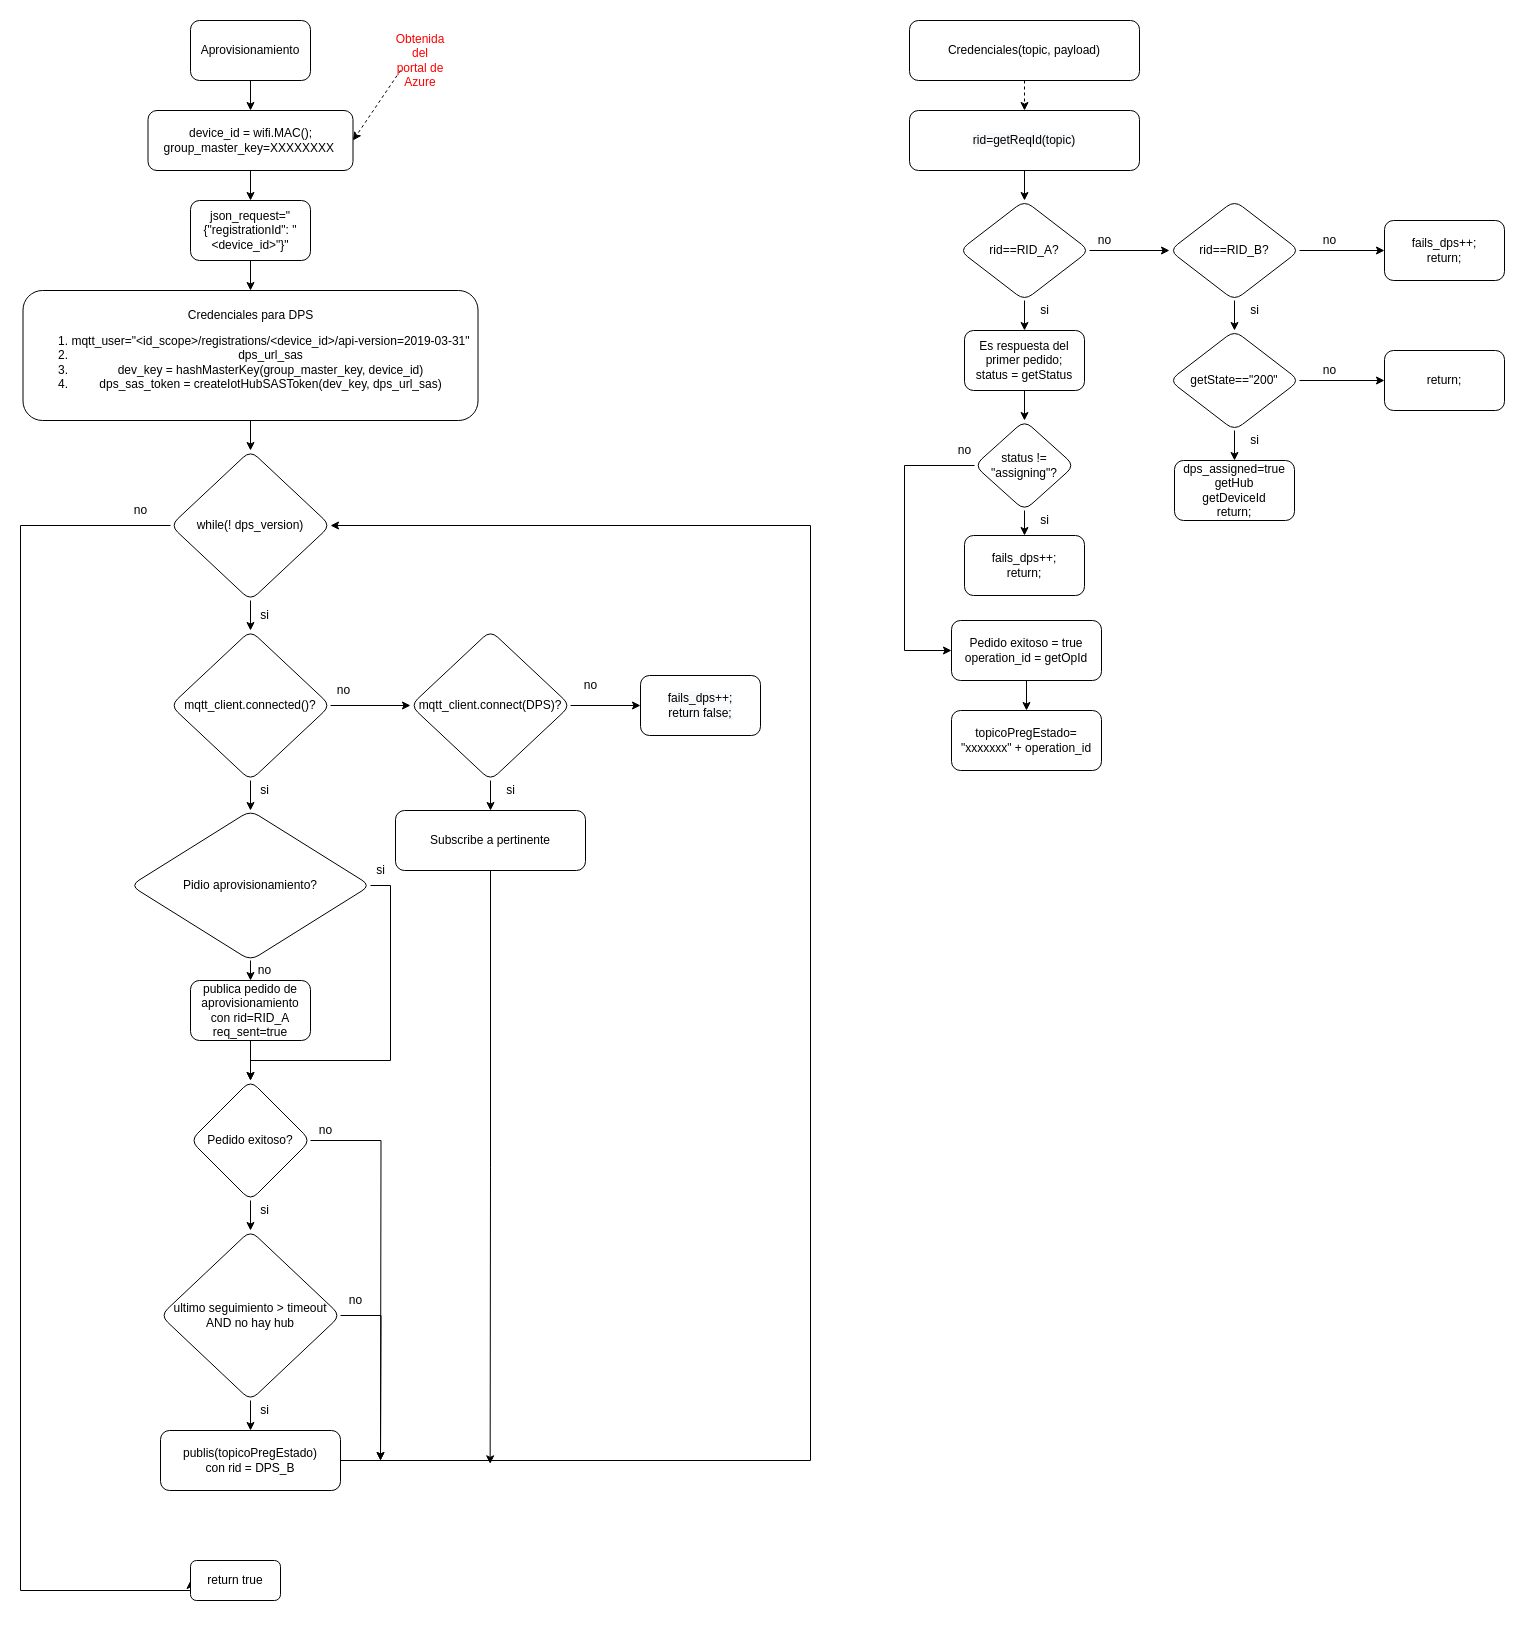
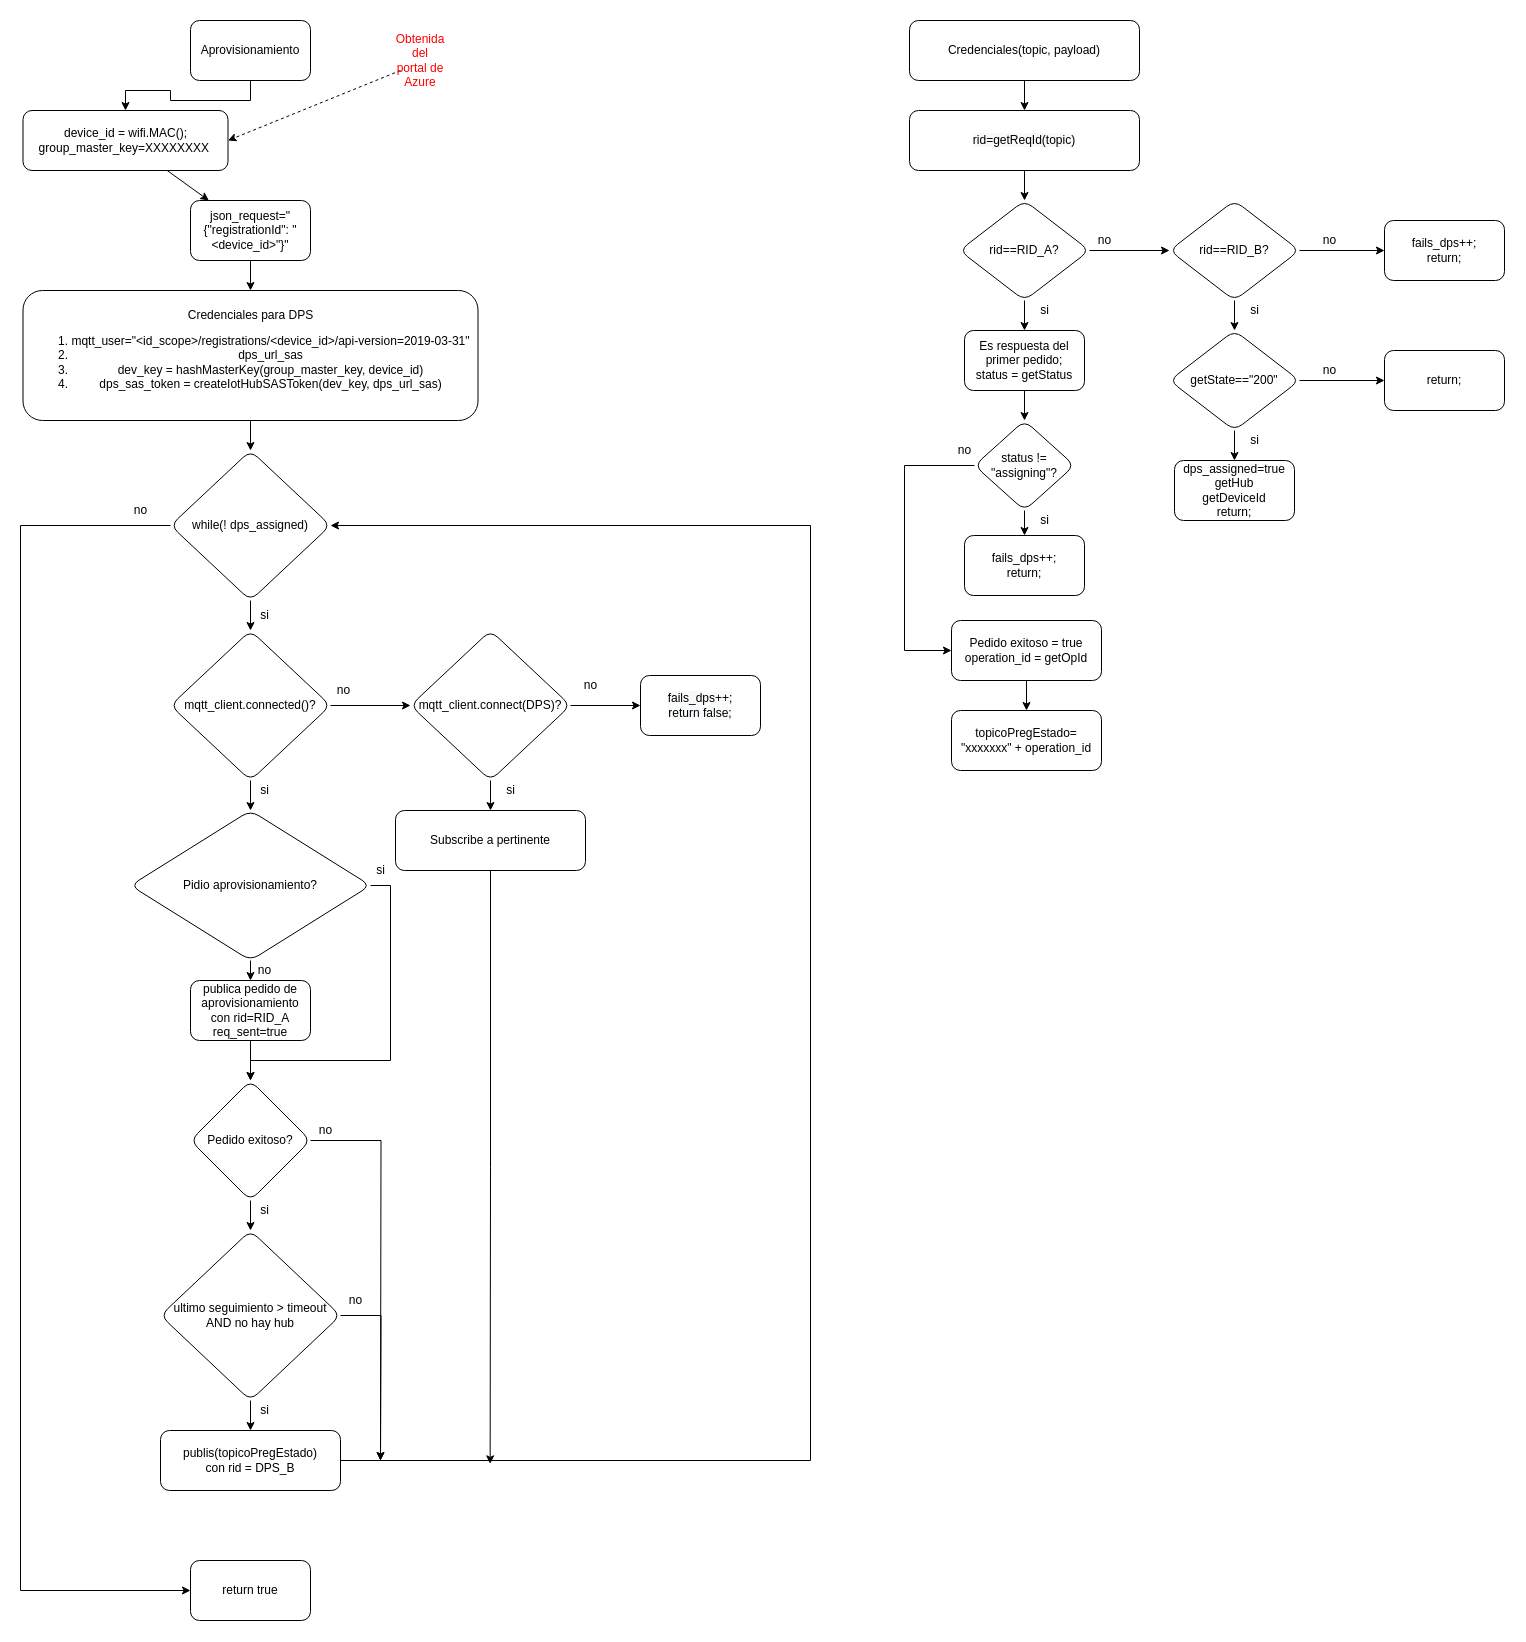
(1025, 93) -> (1025, 93)
(251, 141) -> (126, 141)
(251, 526) -> (251, 526)
(236, 1581) -> (251, 1591)
